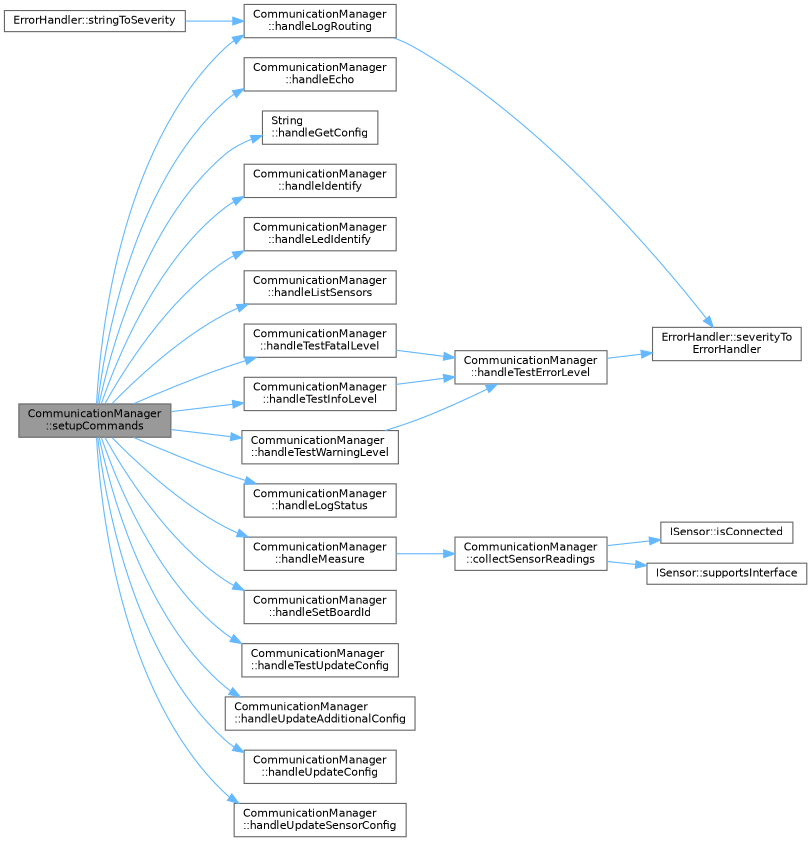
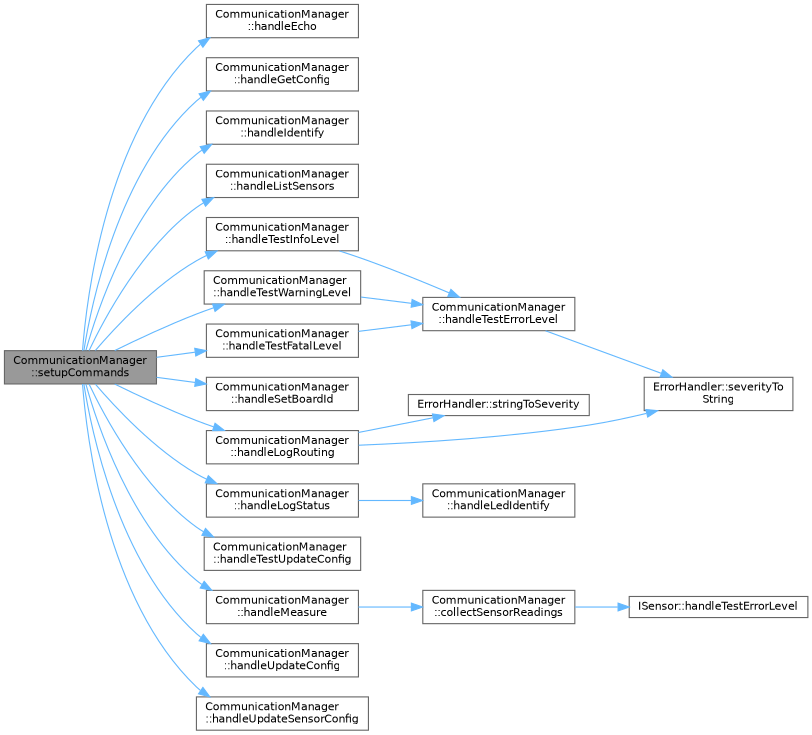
(209, 21) -> (396, 425)
(320, 128) -> (282, 74)
(160, 322) -> (385, 500)
(727, 344) -> (719, 394)
(727, 533) -> none
(727, 574) -> (719, 607)
(320, 714) -> none
